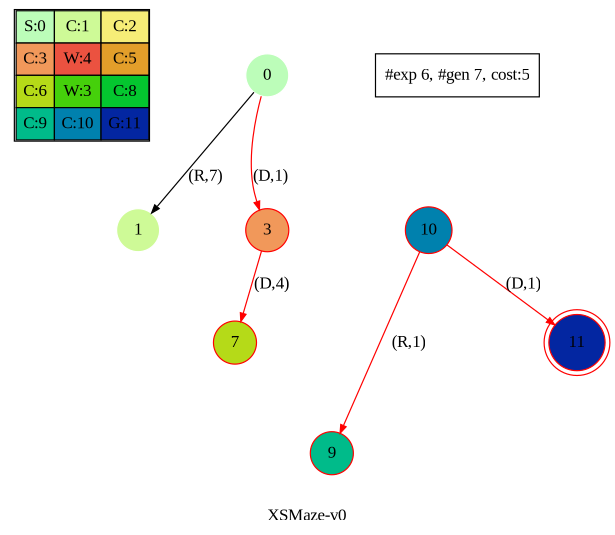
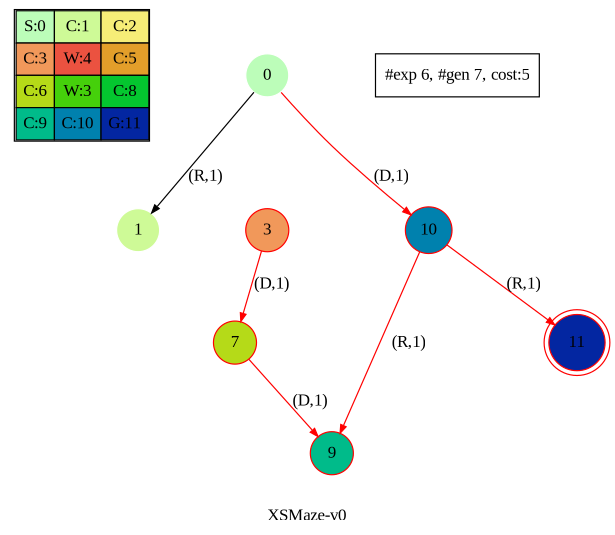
(252, 149) -> (340, 154)
(206, 176) -> (206, 176)
(272, 284) -> (272, 284)
(524, 284) -> (524, 284)
none -> (280, 395)
